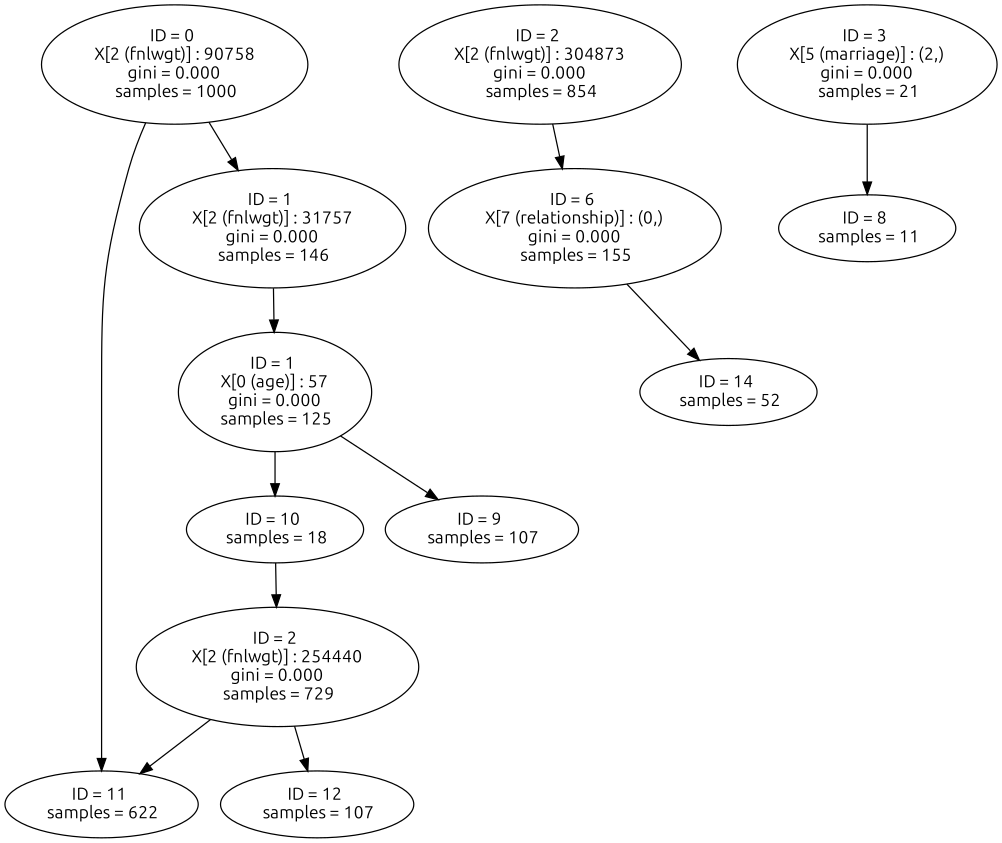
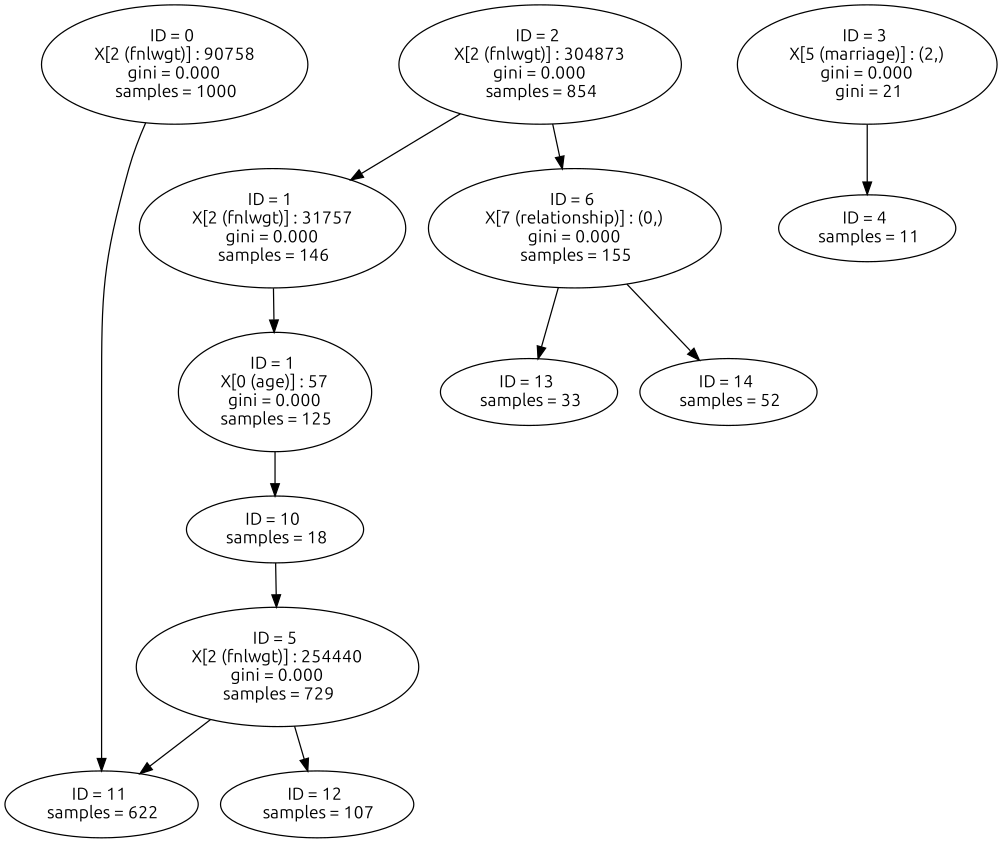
(867, 65) -> (867, 65)
(220, 141) -> (411, 144)
(867, 228) -> (867, 228)
none -> (529, 392)
(482, 529) -> none
(278, 667) -> (278, 667)
